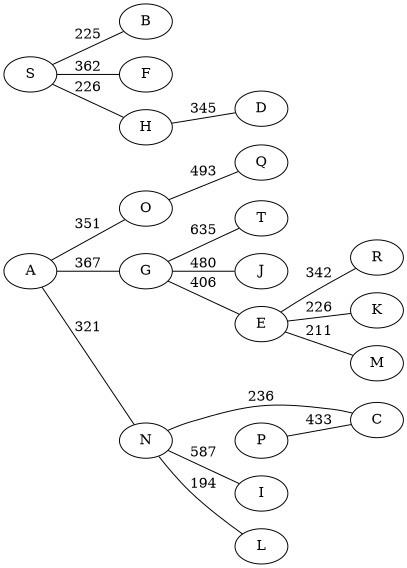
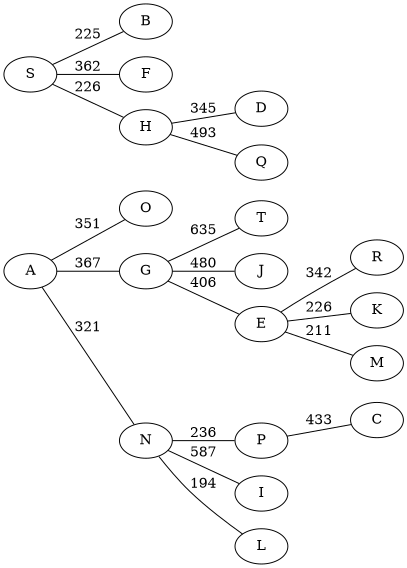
(204, 186) -> (204, 145)
(259, 406) -> (204, 441)
